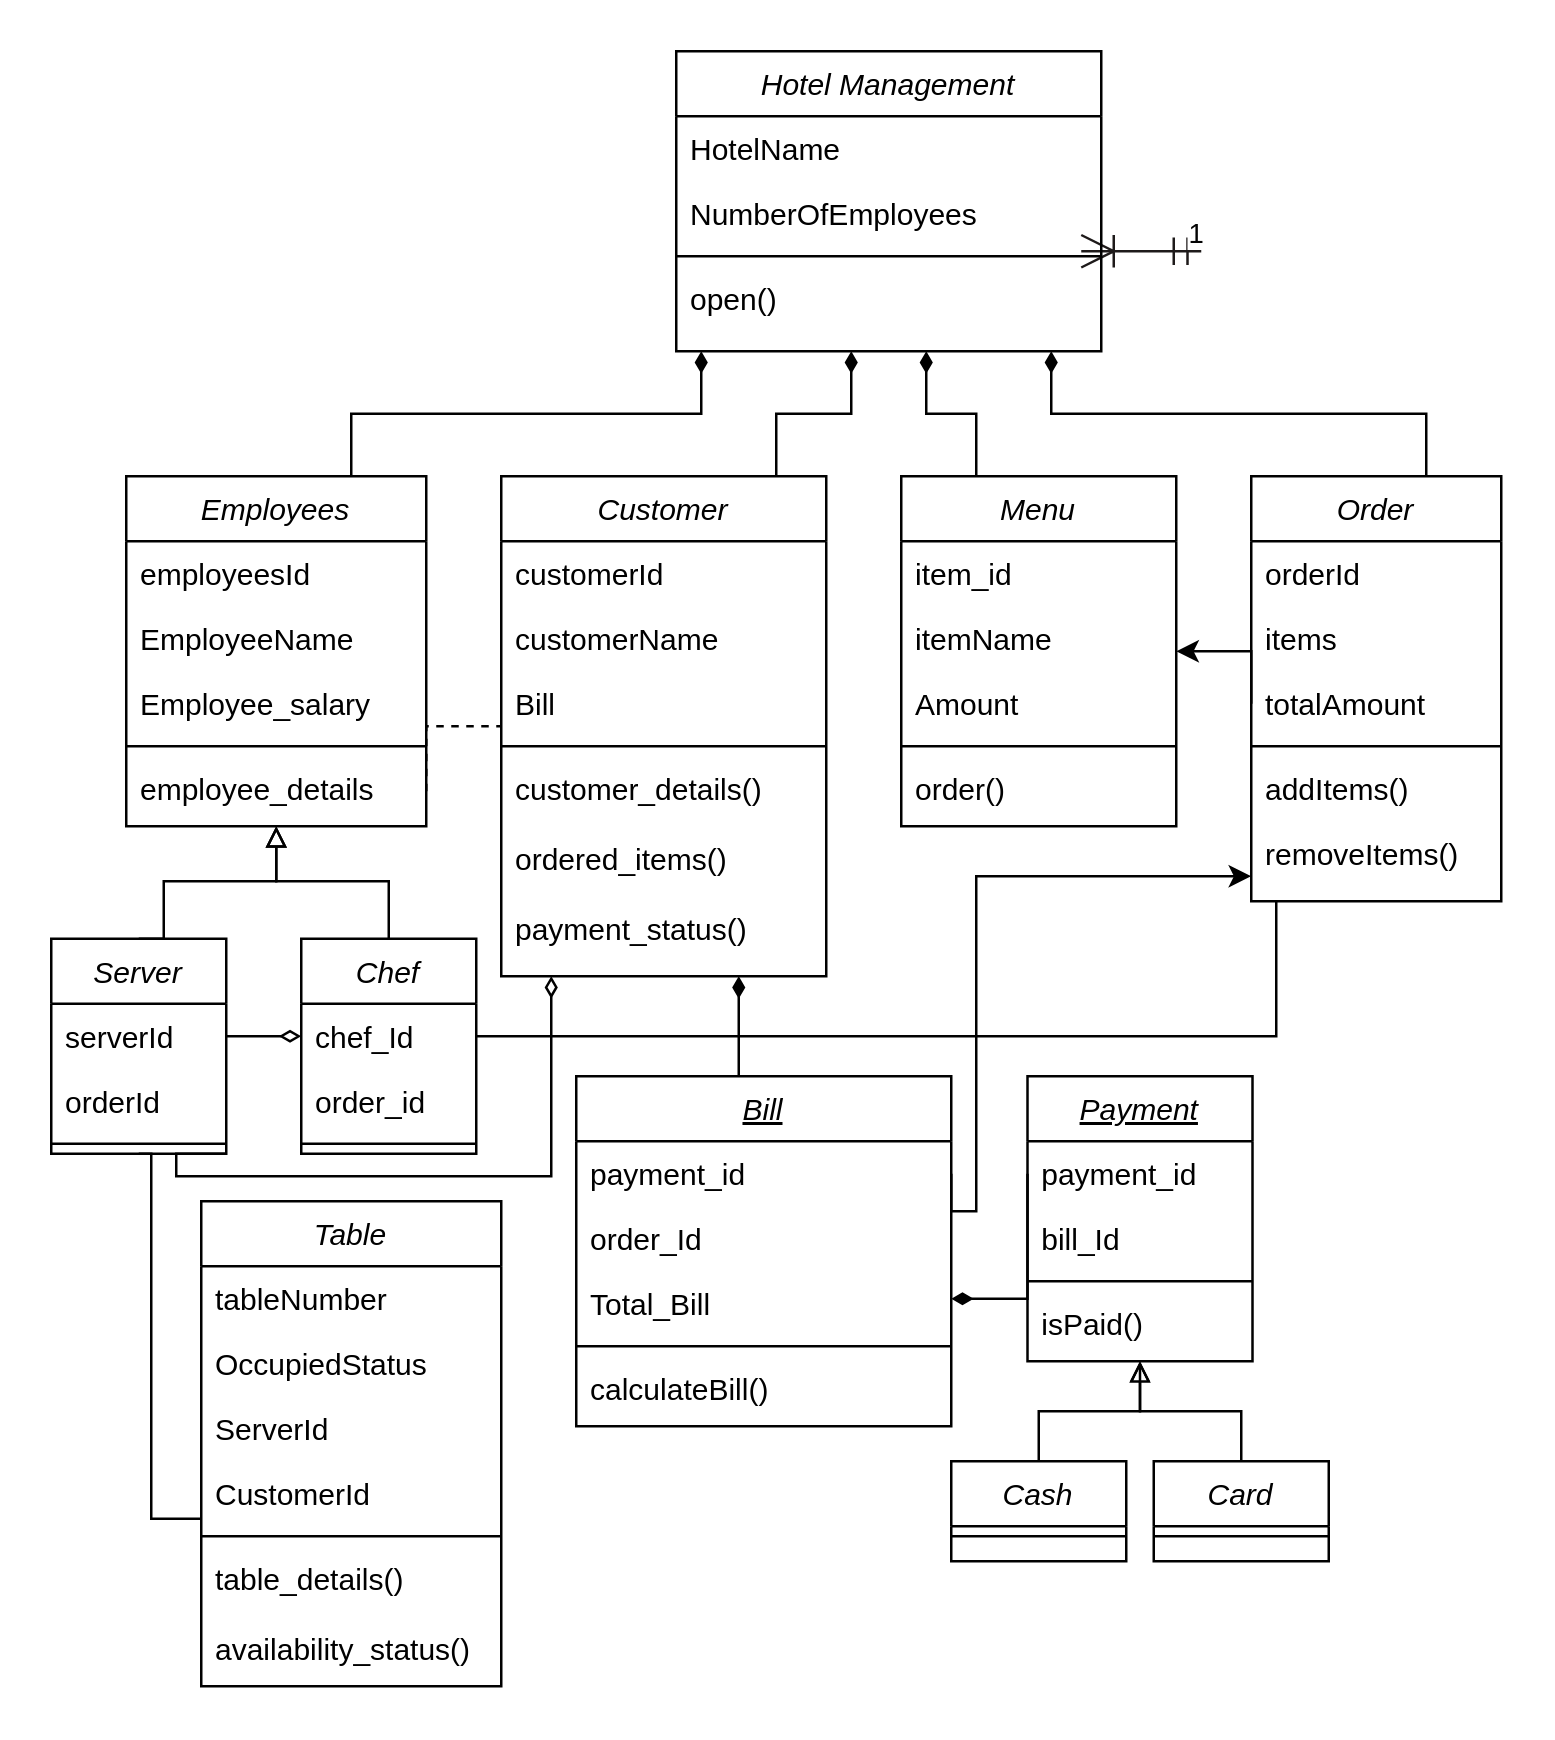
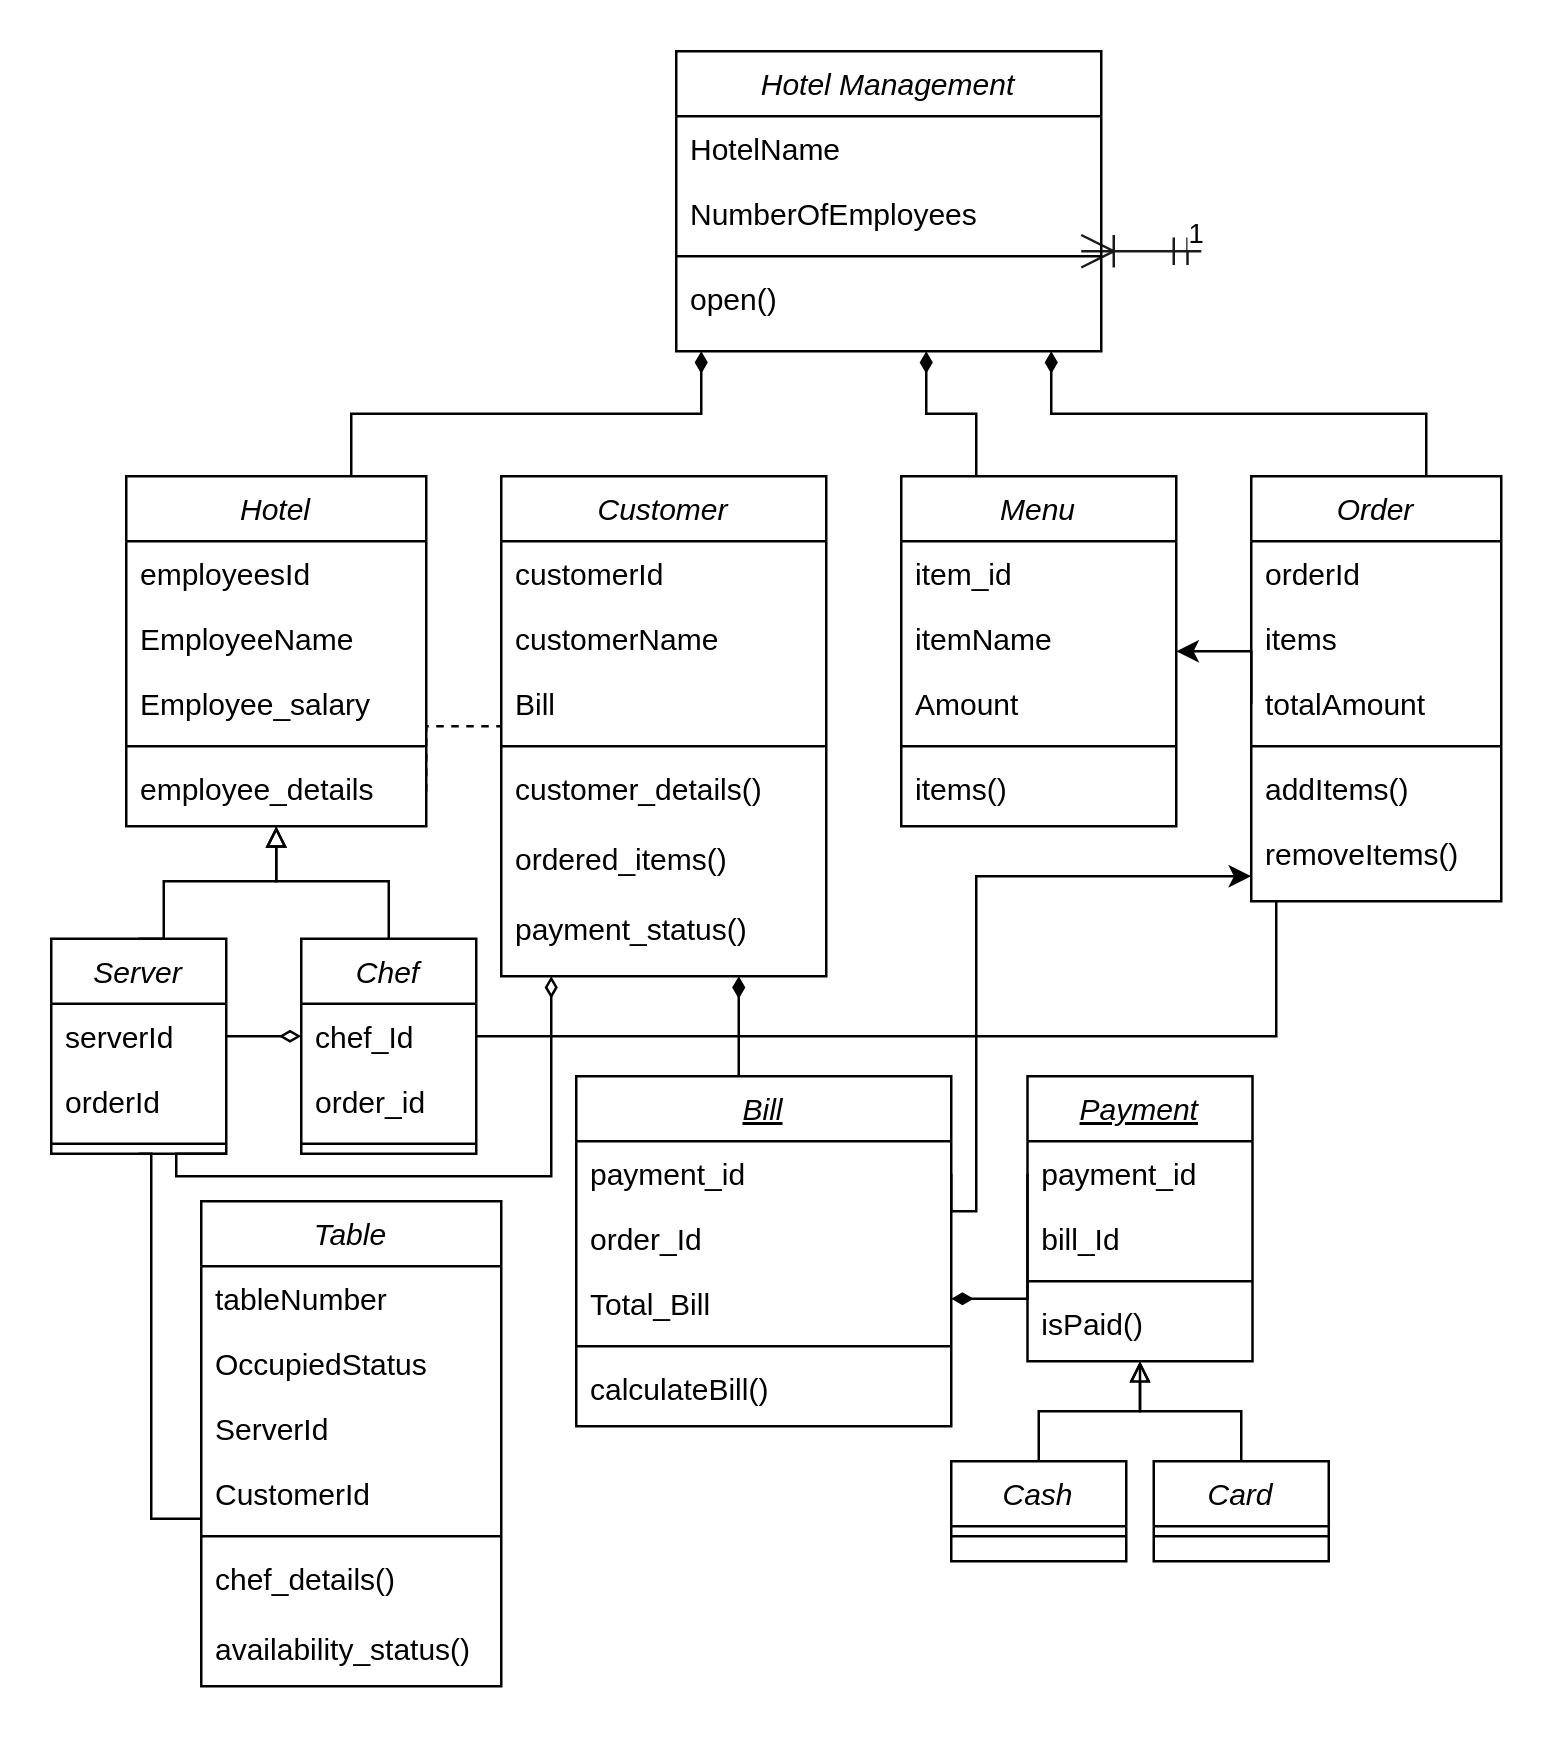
(802, 414) -> none
(275, 510) -> (275, 510)
(974, 790) -> (970, 790)
(329, 1580) -> (325, 1580)
